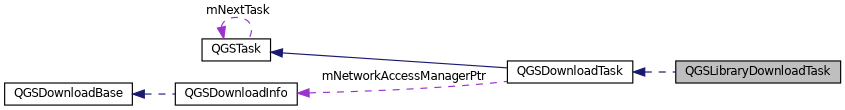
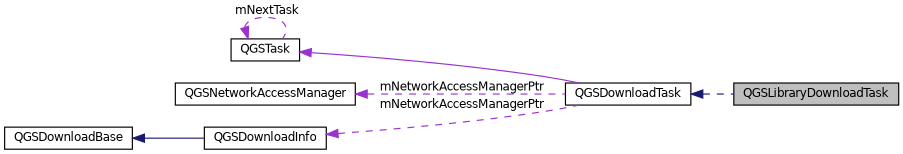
(395, 60) -> (446, 64)
(160, 94) -> (175, 138)
none -> (265, 94)
